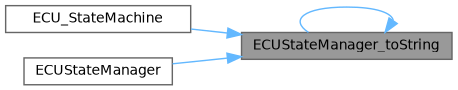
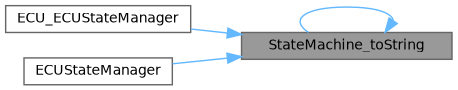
(98, 19) -> (98, 19)
(347, 46) -> (347, 46)
